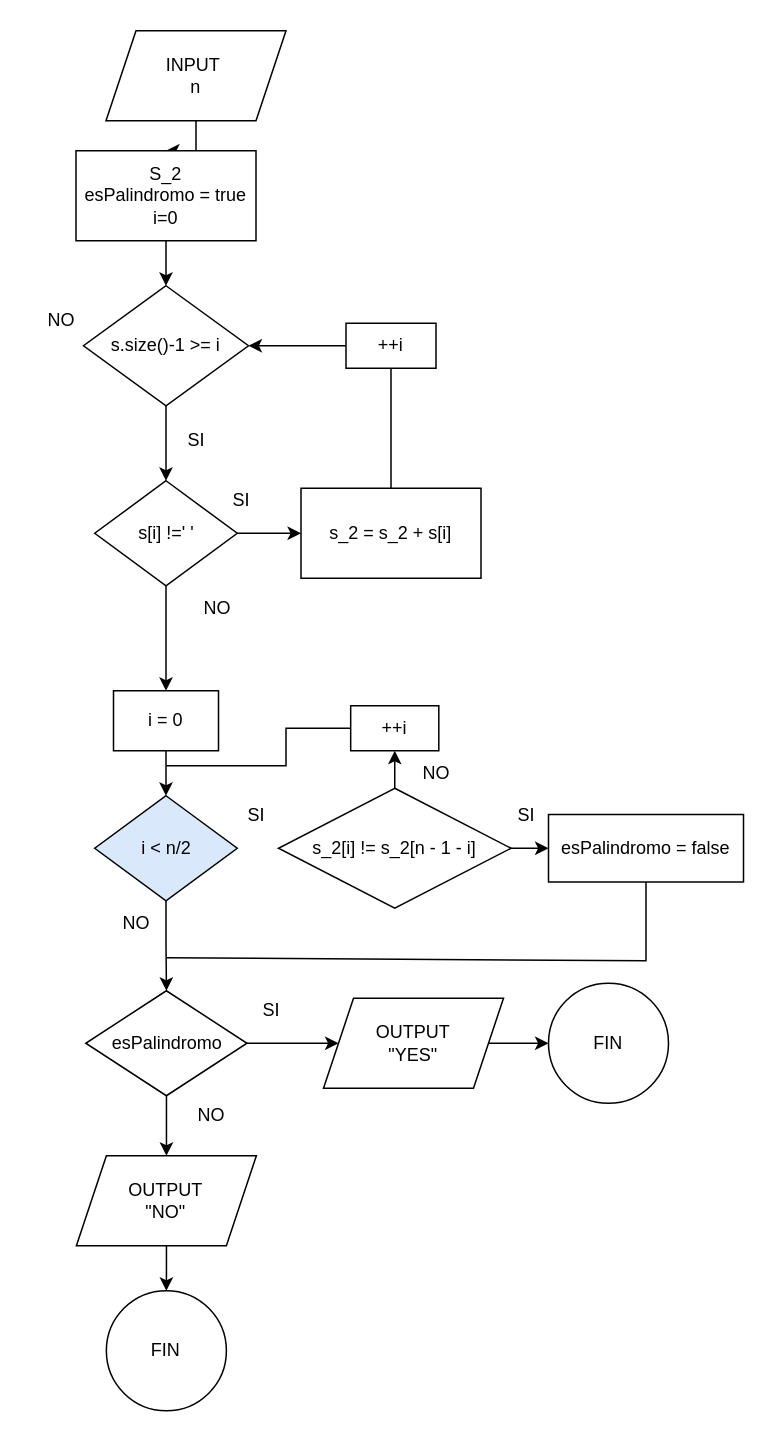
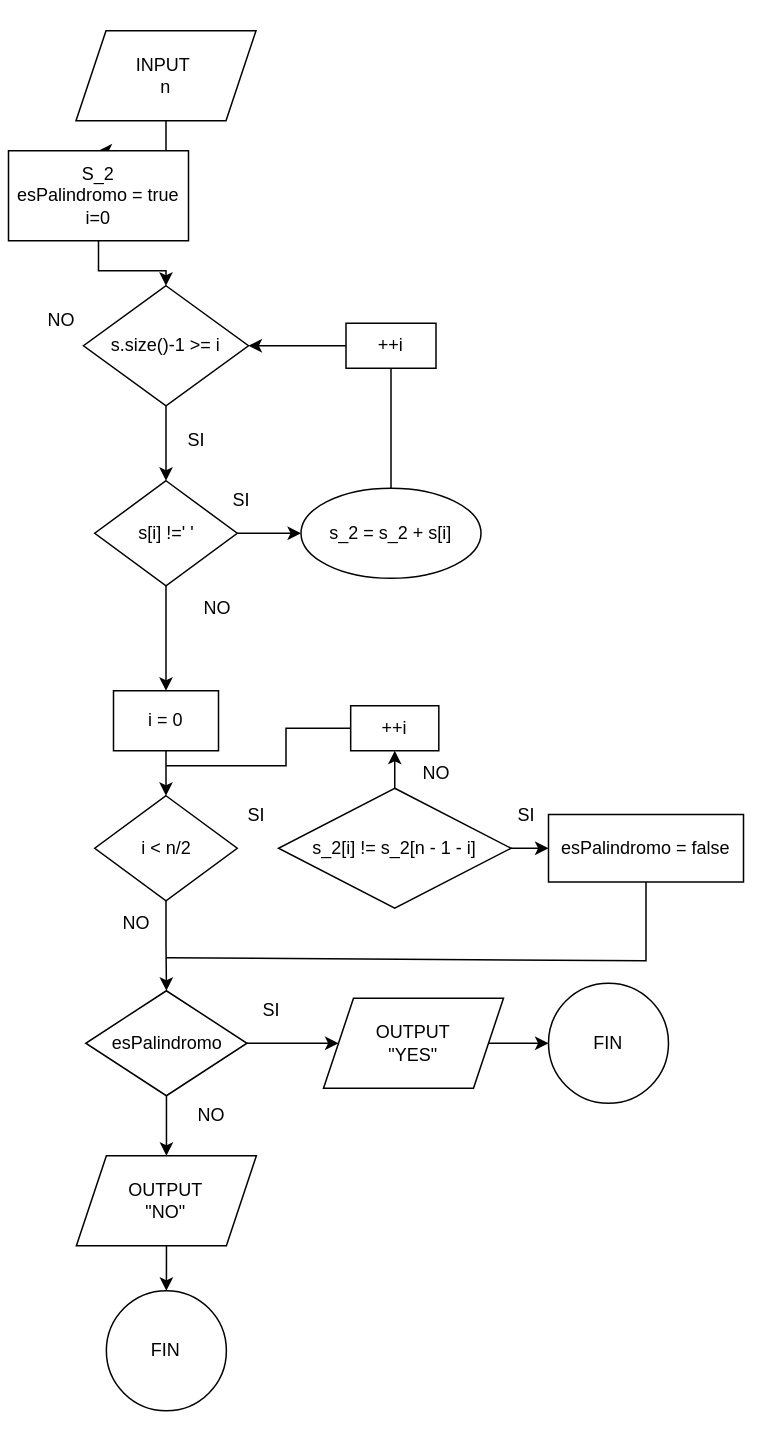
(196, 76) -> (166, 76)
(166, 196) -> (98, 196)
(391, 533) -> (391, 533)
(166, 848) -> (166, 848)
